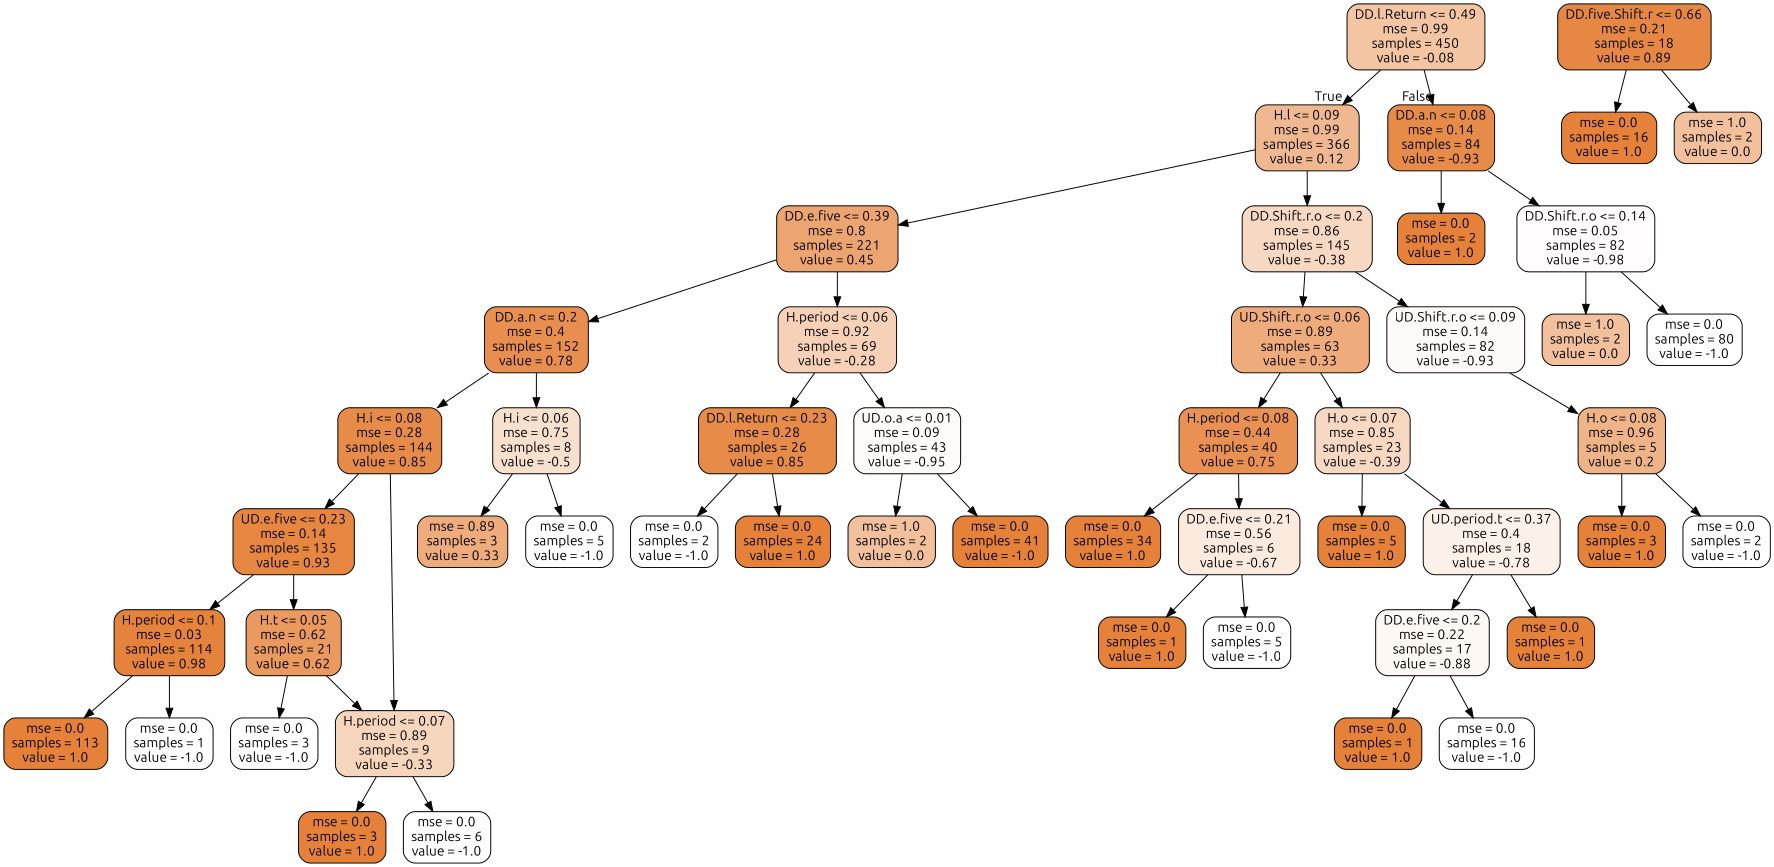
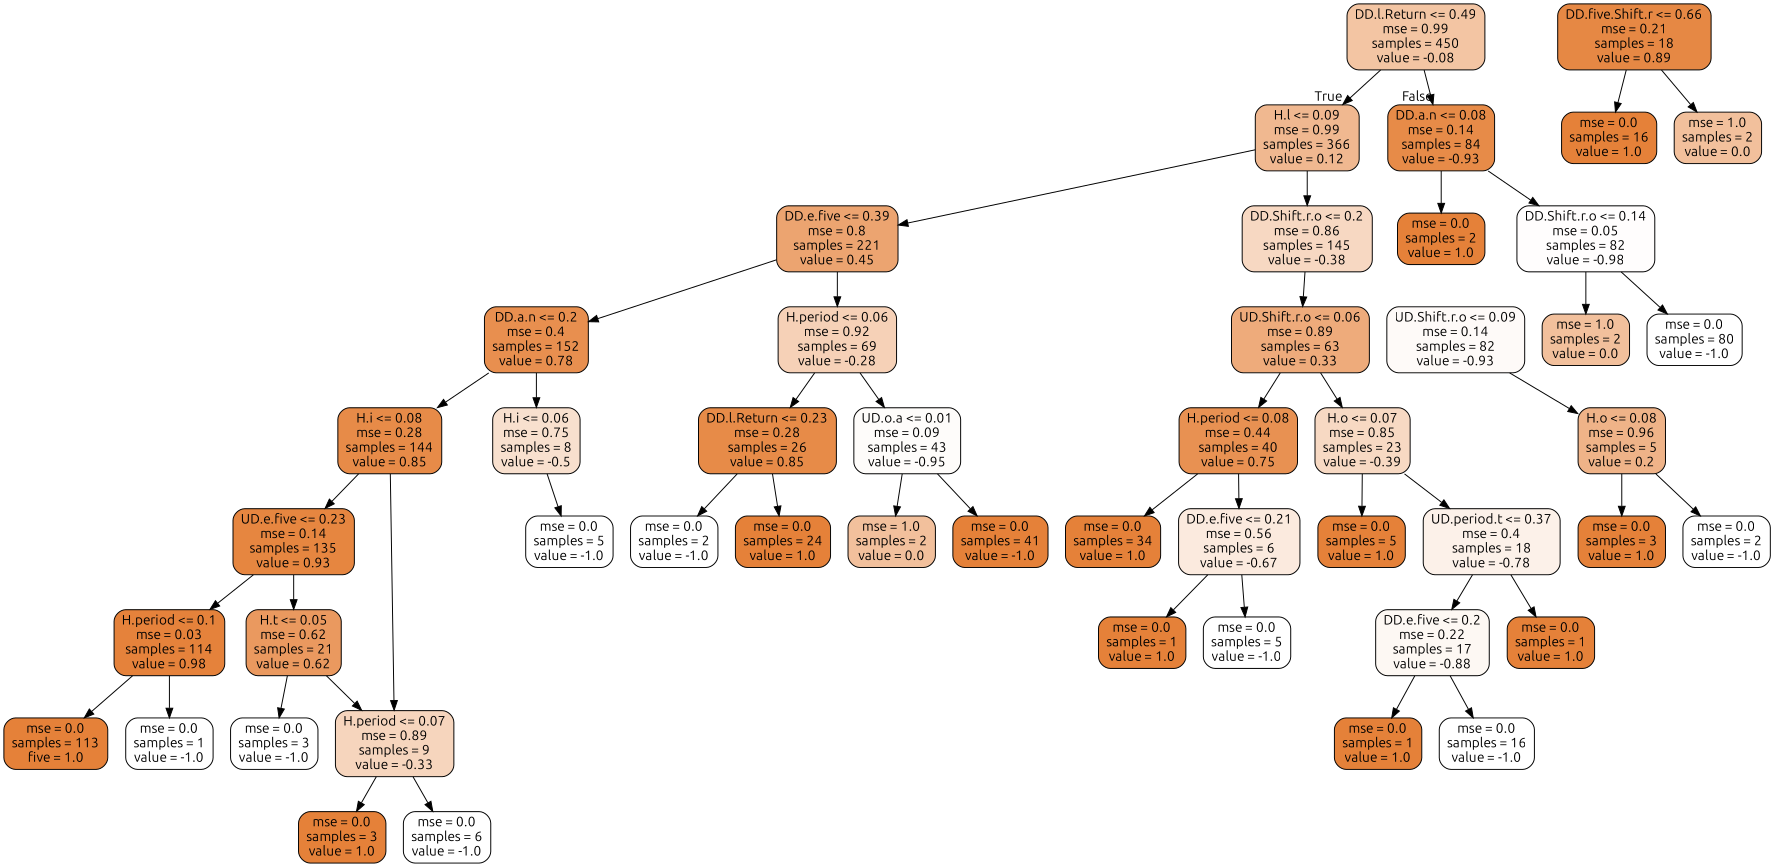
(1377, 287) -> none
(463, 542) -> none
(56, 744) -> (56, 744)
